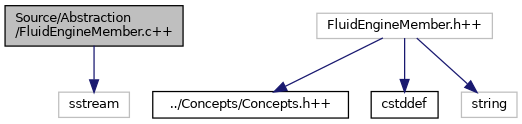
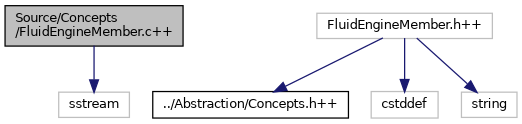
(94, 26) -> (94, 26)
(251, 105) -> (251, 105)
(405, 105) -> (405, 105)
